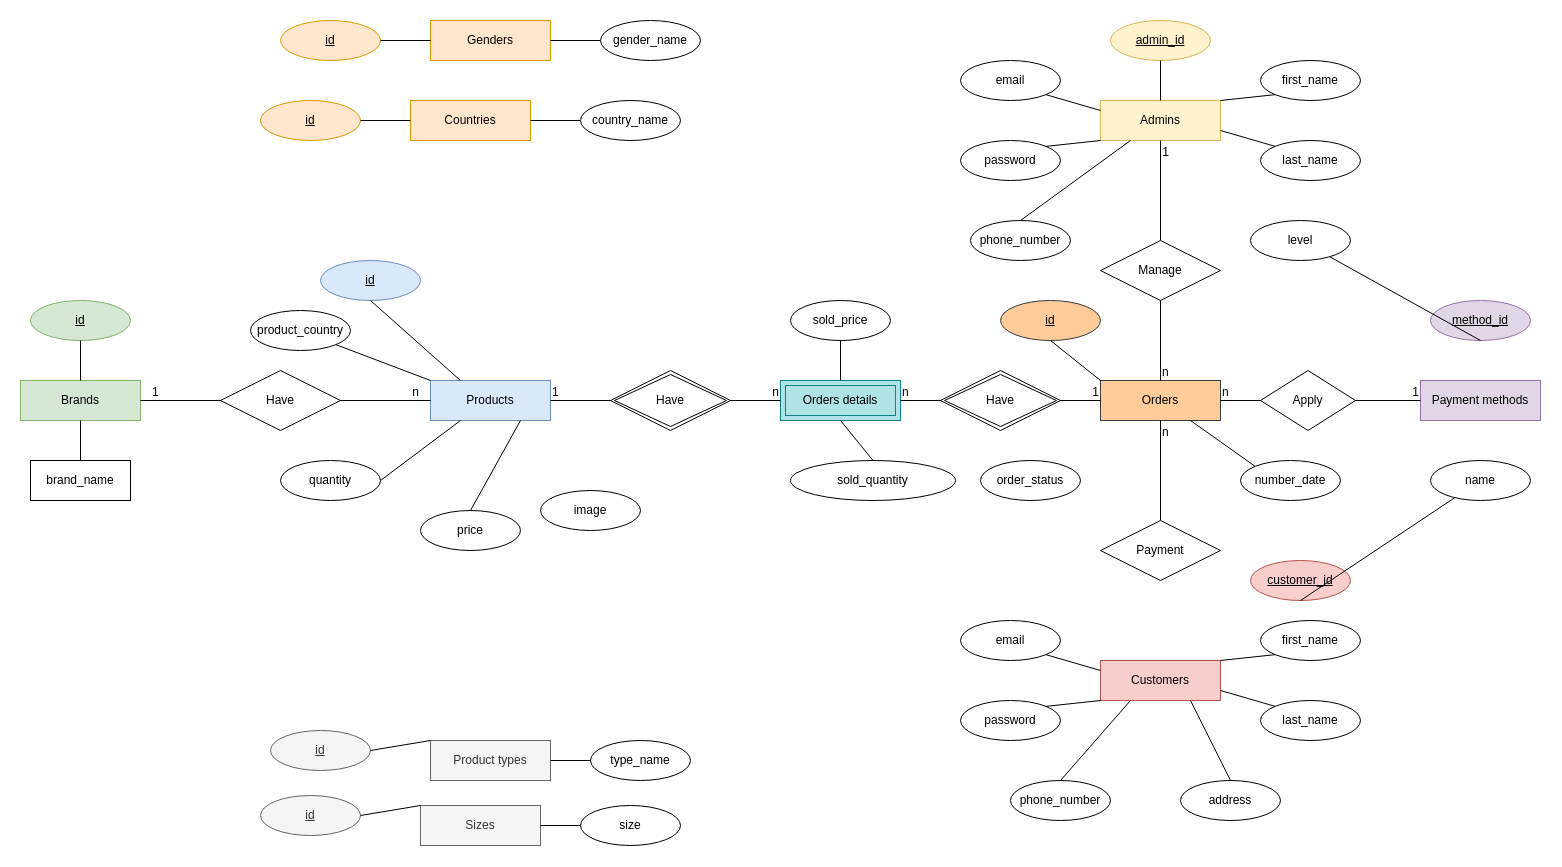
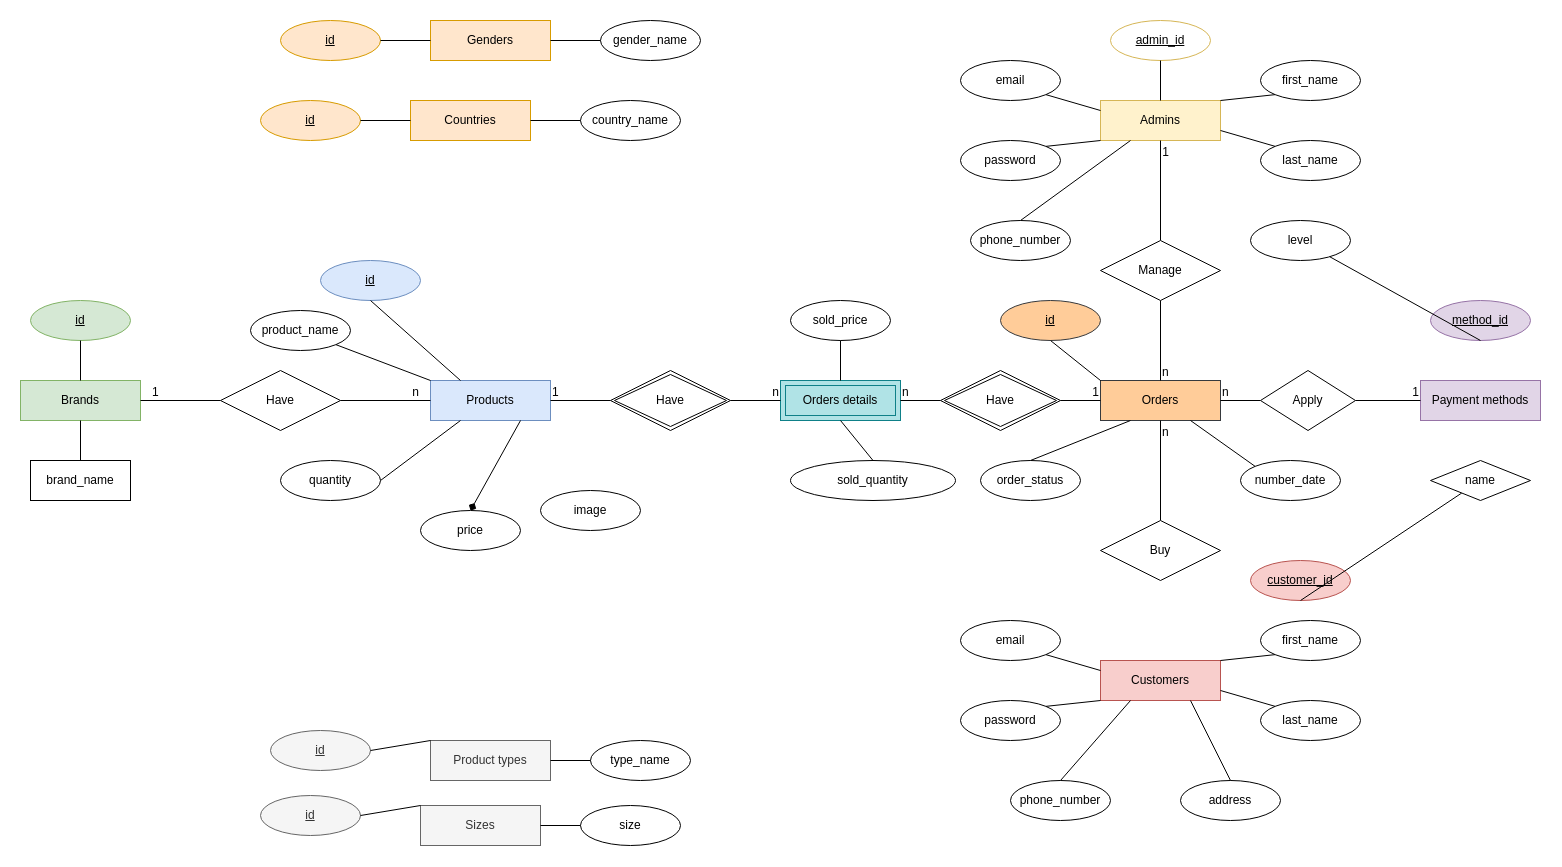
(1161, 41) -> (1161, 41)
(301, 331) -> (301, 331)
none -> (1080, 441)
(1481, 481) -> (1481, 481)
(473, 506) -> (475, 503)
(1161, 551) -> (1161, 551)
